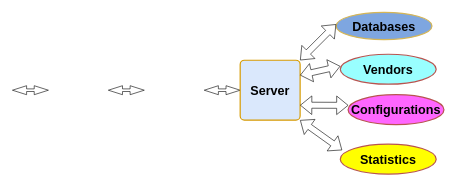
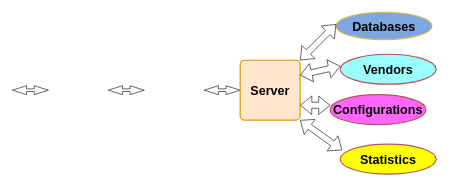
(270, 90) -> (270, 90)
(396, 110) -> (378, 110)
